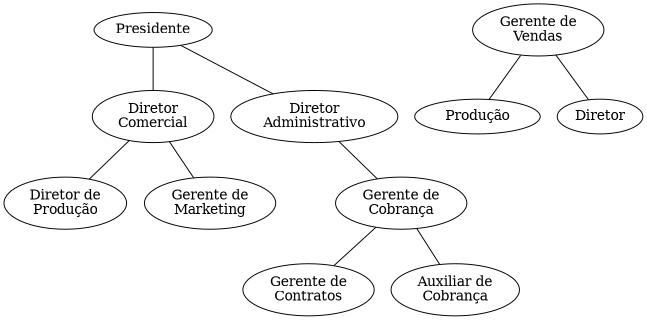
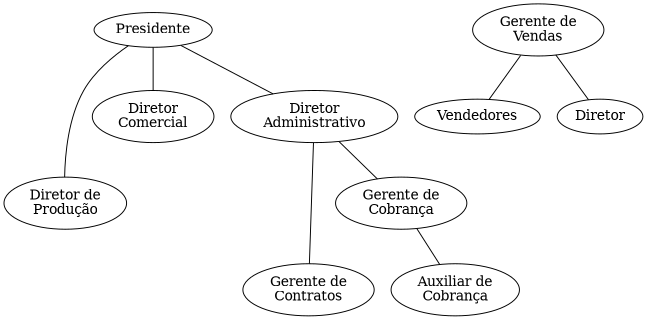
(477, 117) -> (477, 117)
(109, 160) -> (78, 102)
(210, 203) -> none
(355, 246) -> (311, 203)
